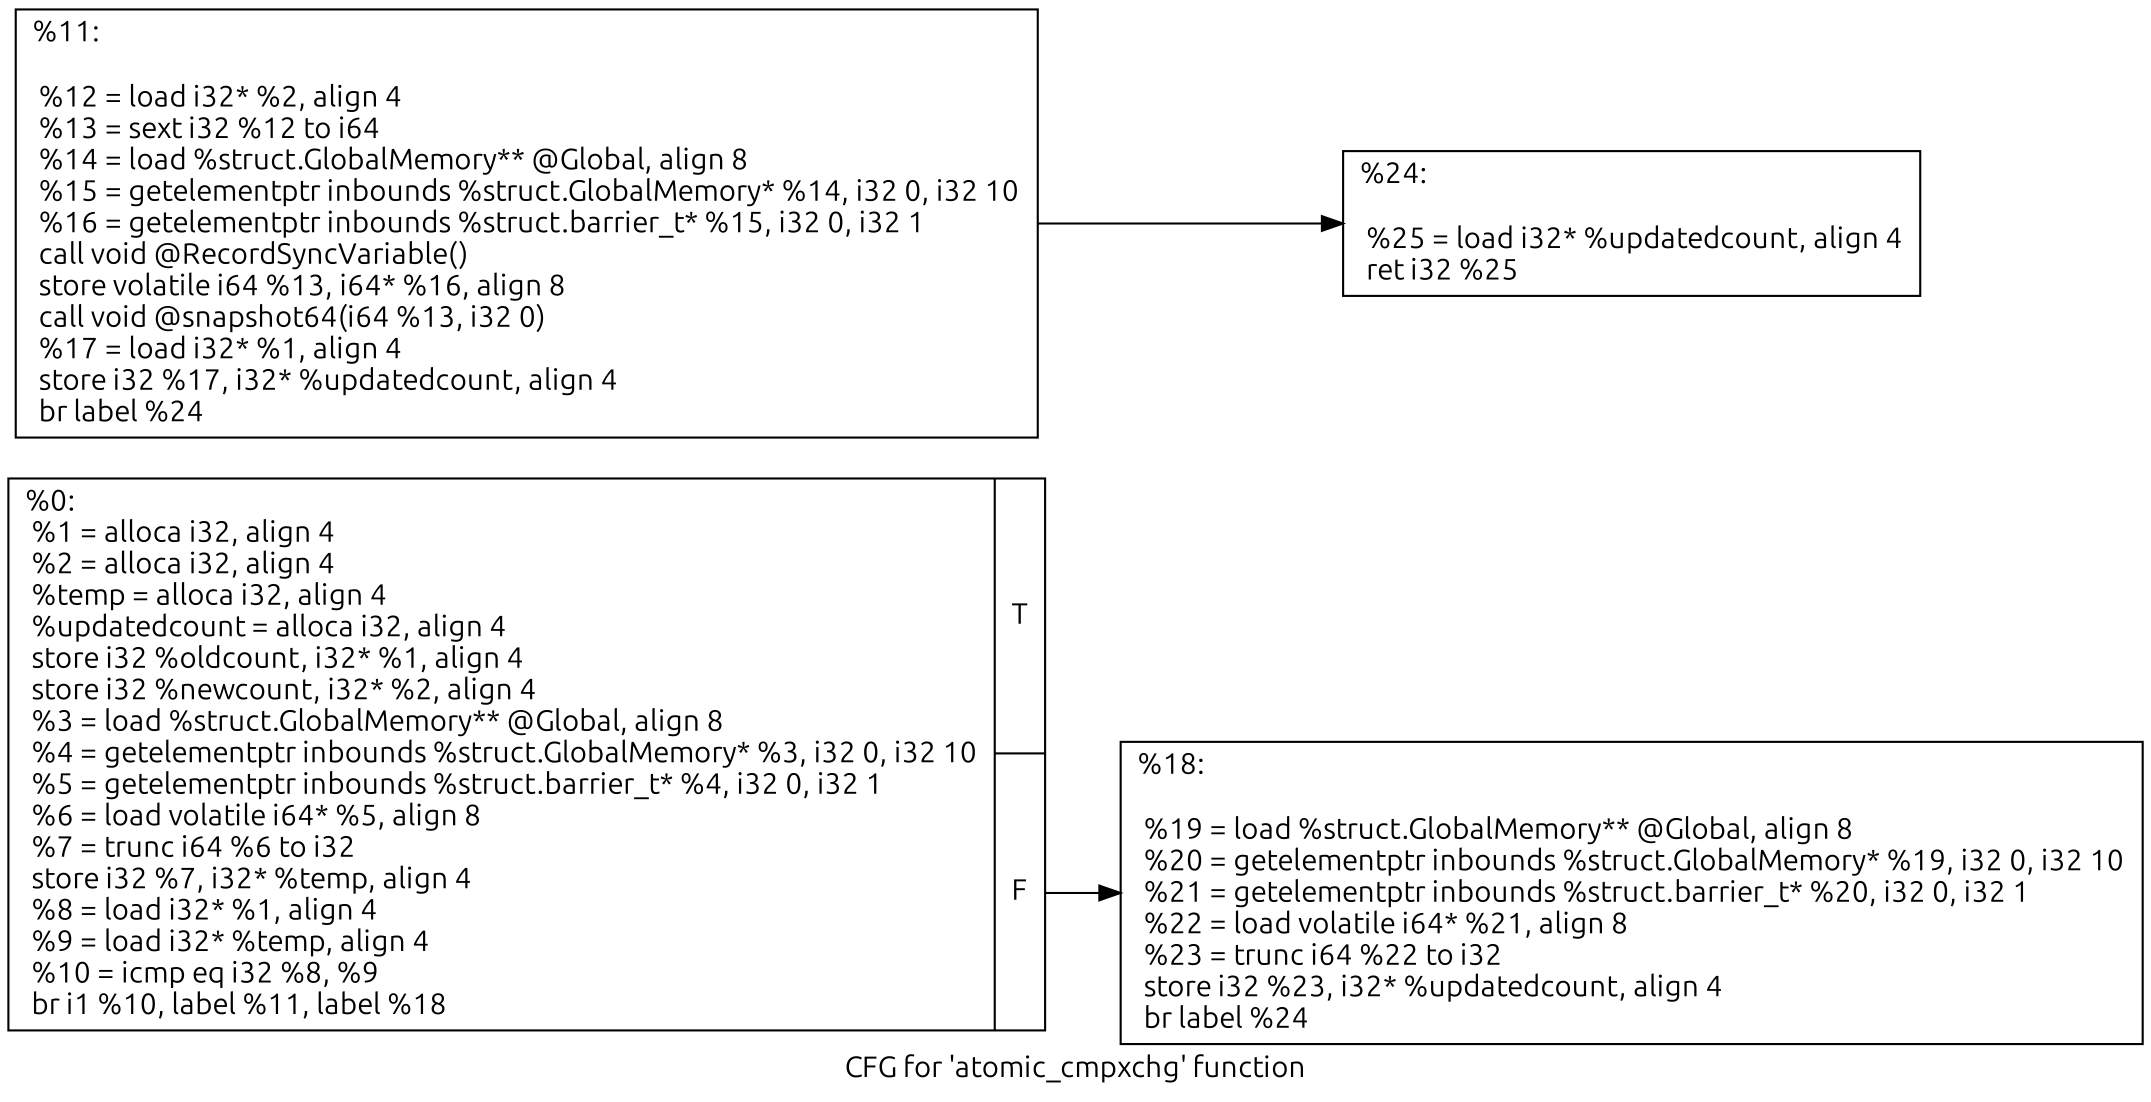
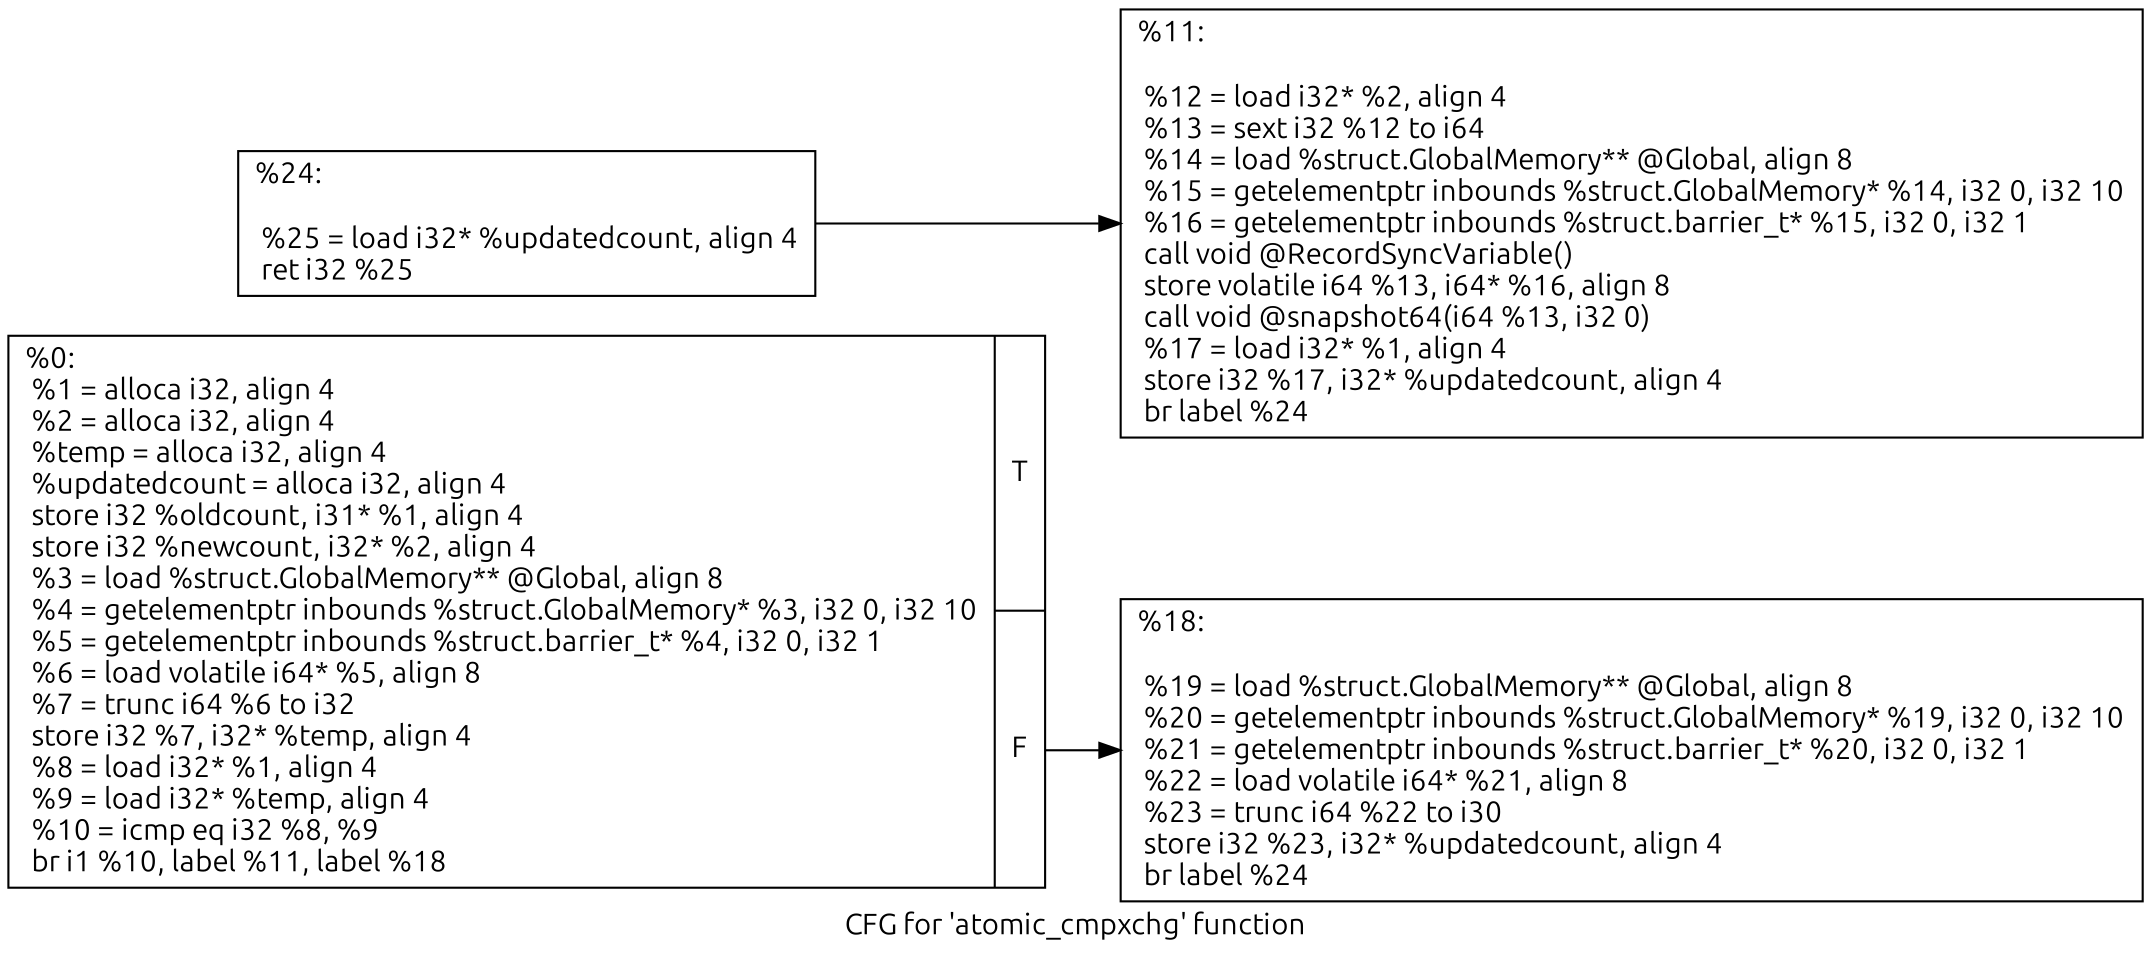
(1180, 224) -> (957, 224)
(275, 659) -> (275, 516)
(1321, 956) -> (1321, 813)
